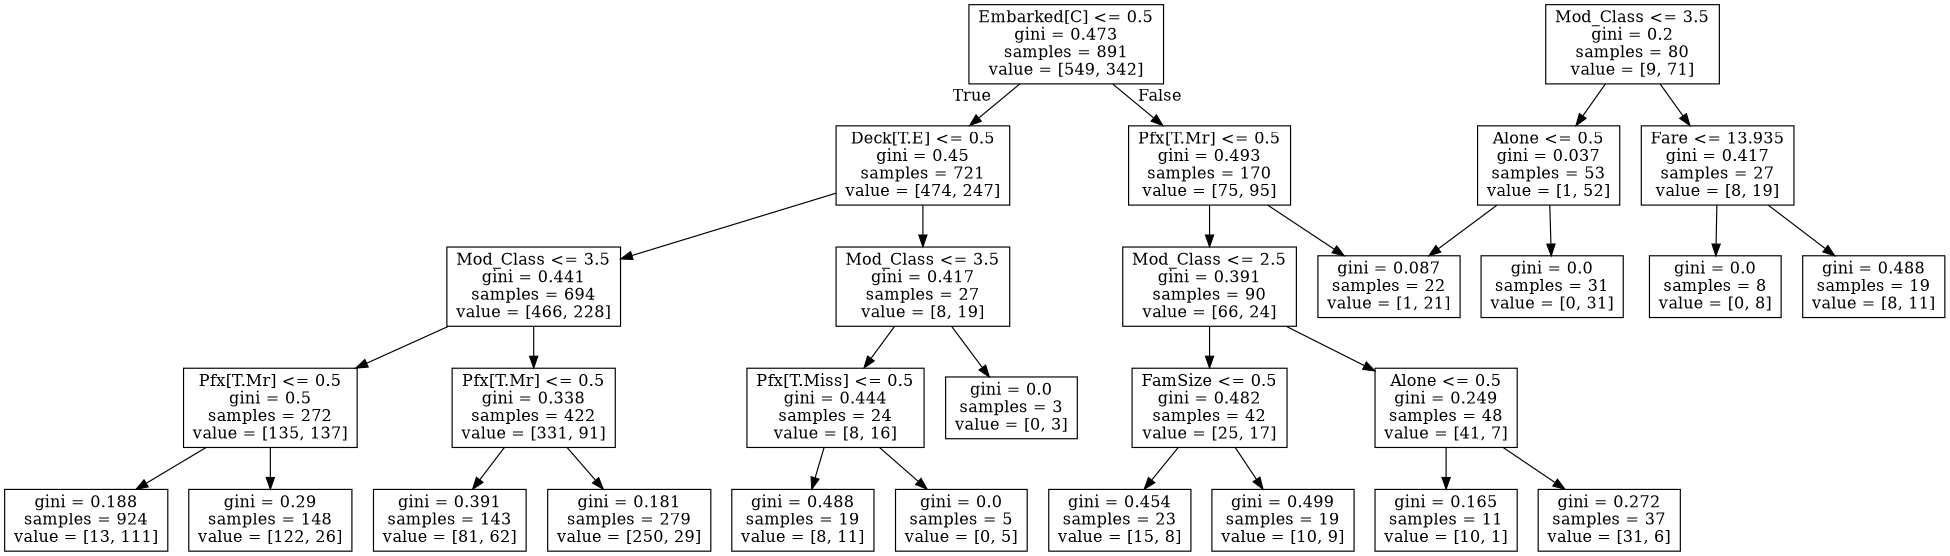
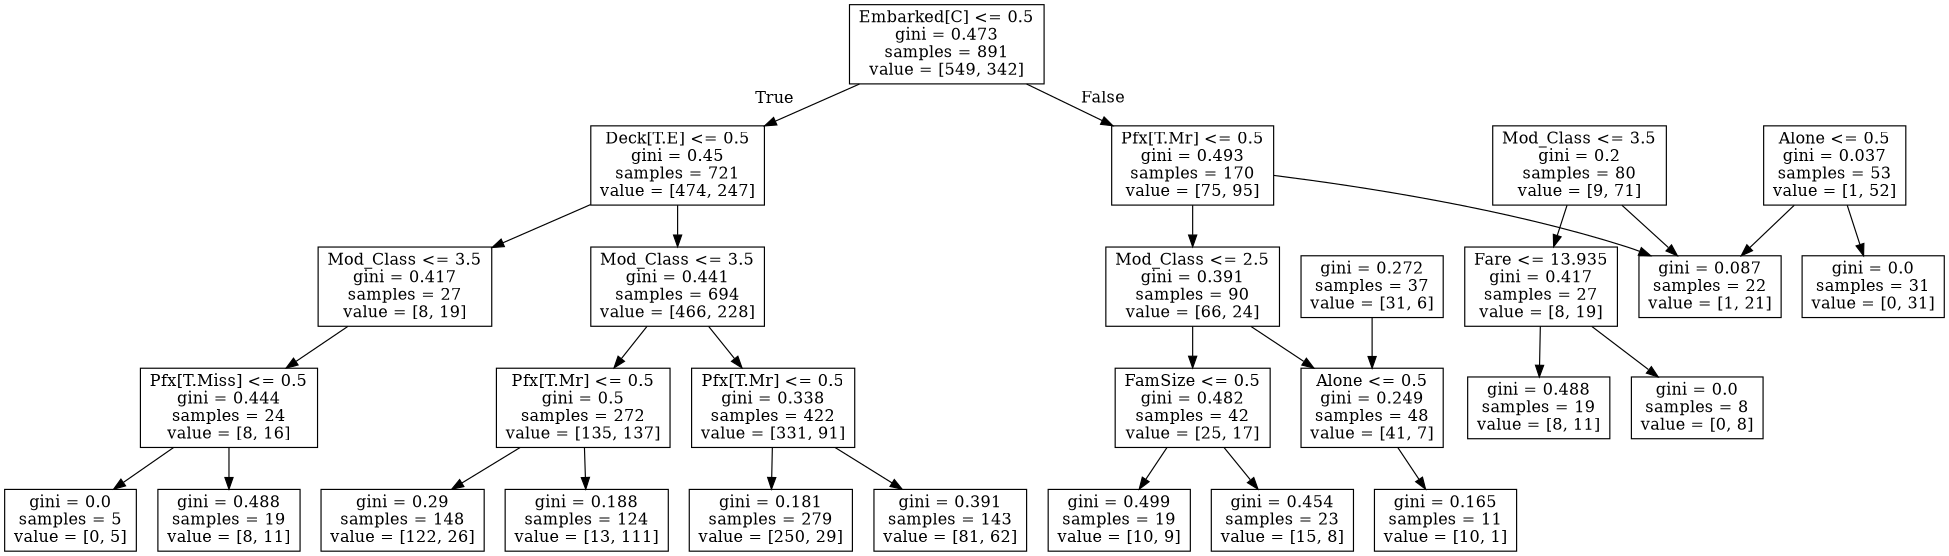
(1594, 100) -> (1645, 226)
(1011, 408) -> none
(1529, 465) -> (1372, 337)
(86, 520) -> (587, 520)
